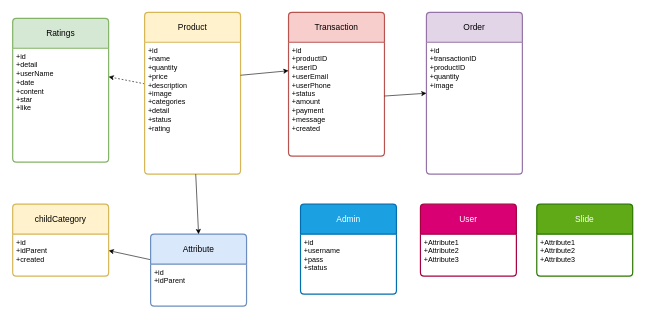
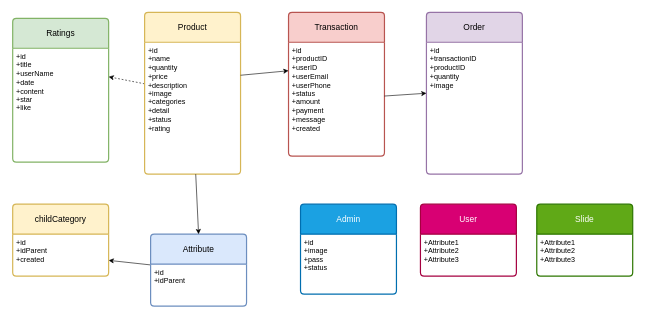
(34, 83) -> (34, 83)
(132, 256) -> (130, 263)
(322, 256) -> (318, 256)
